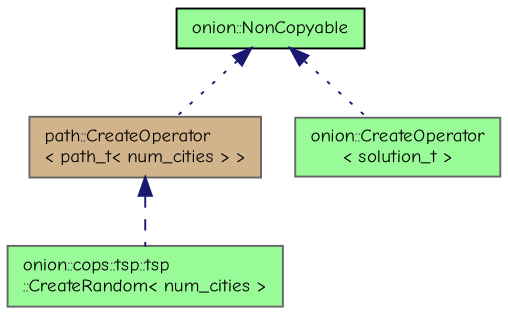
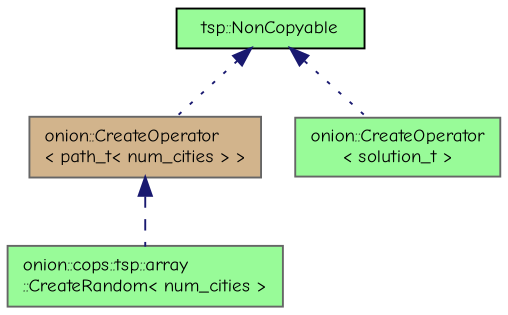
(271, 28) -> (271, 28)
(145, 147) -> (145, 147)
(145, 276) -> (145, 276)
